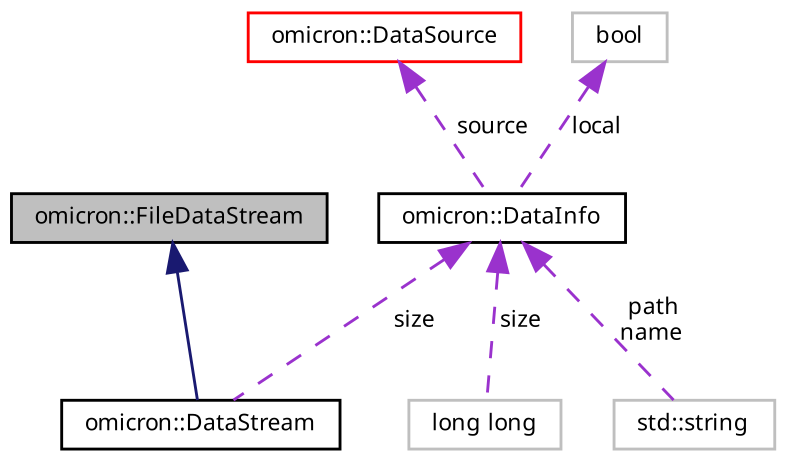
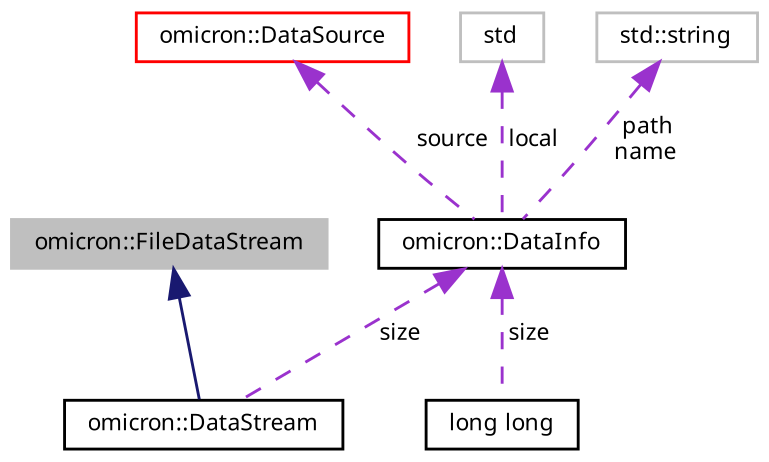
(620, 37) -> (502, 37)
(169, 218) -> (169, 244)
(609, 332) -> (583, 153)
(485, 425) -> (502, 425)
